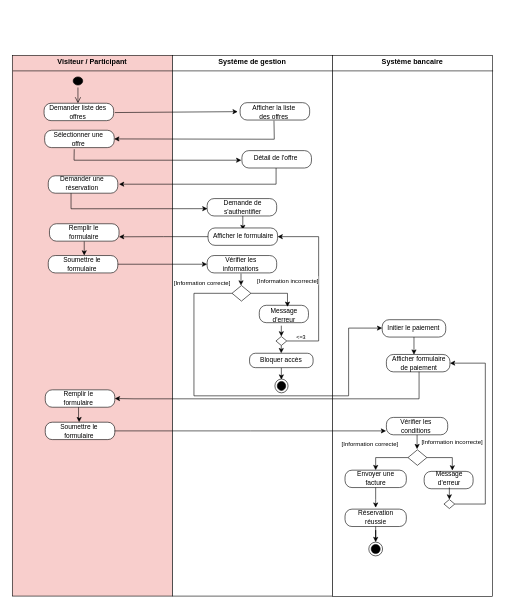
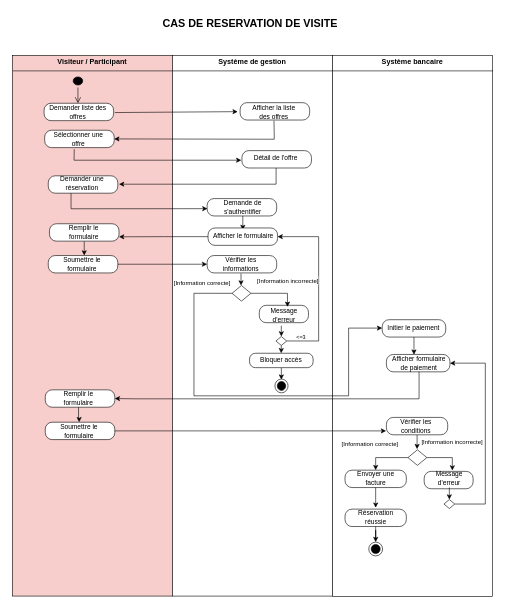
none -> (250, 23)
